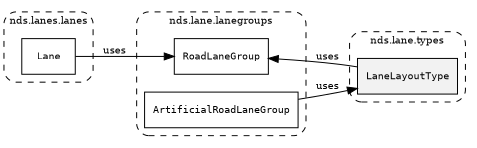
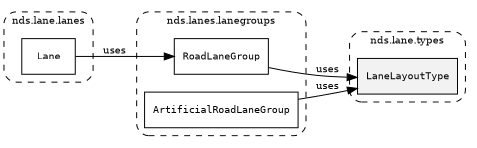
(49, 21) -> (49, 21)
(221, 21) -> (221, 21)
(318, 62) -> (313, 75)
